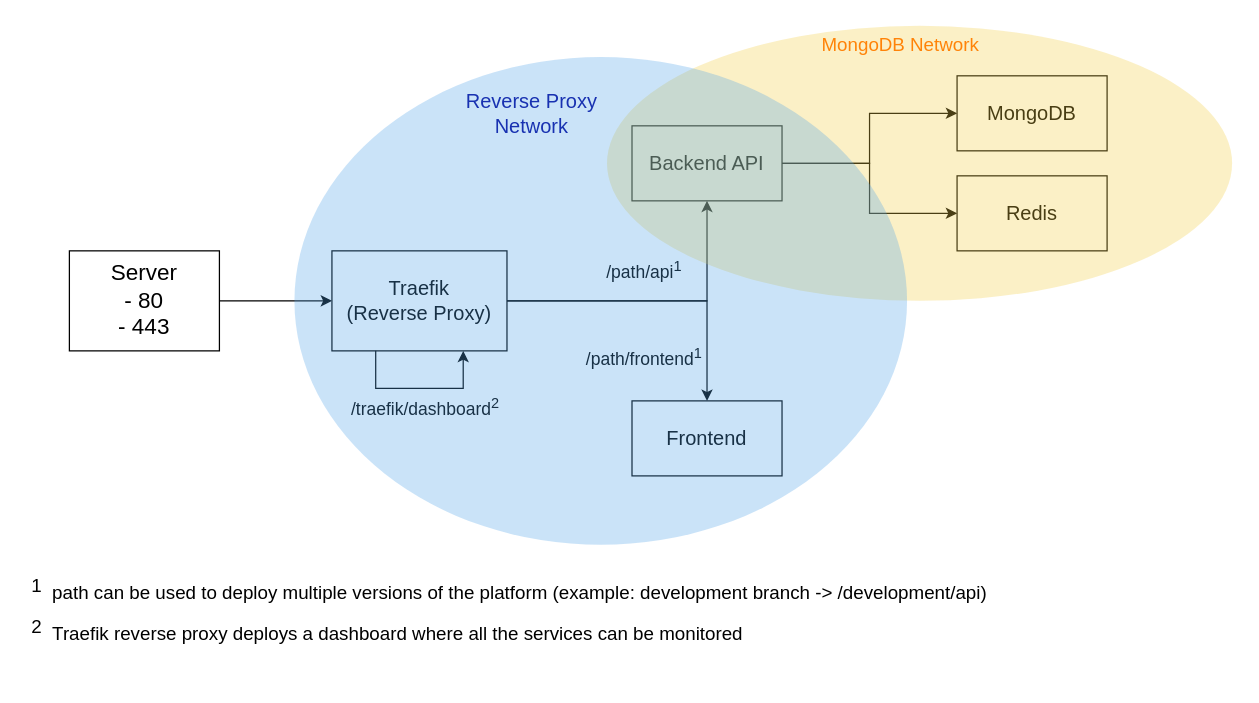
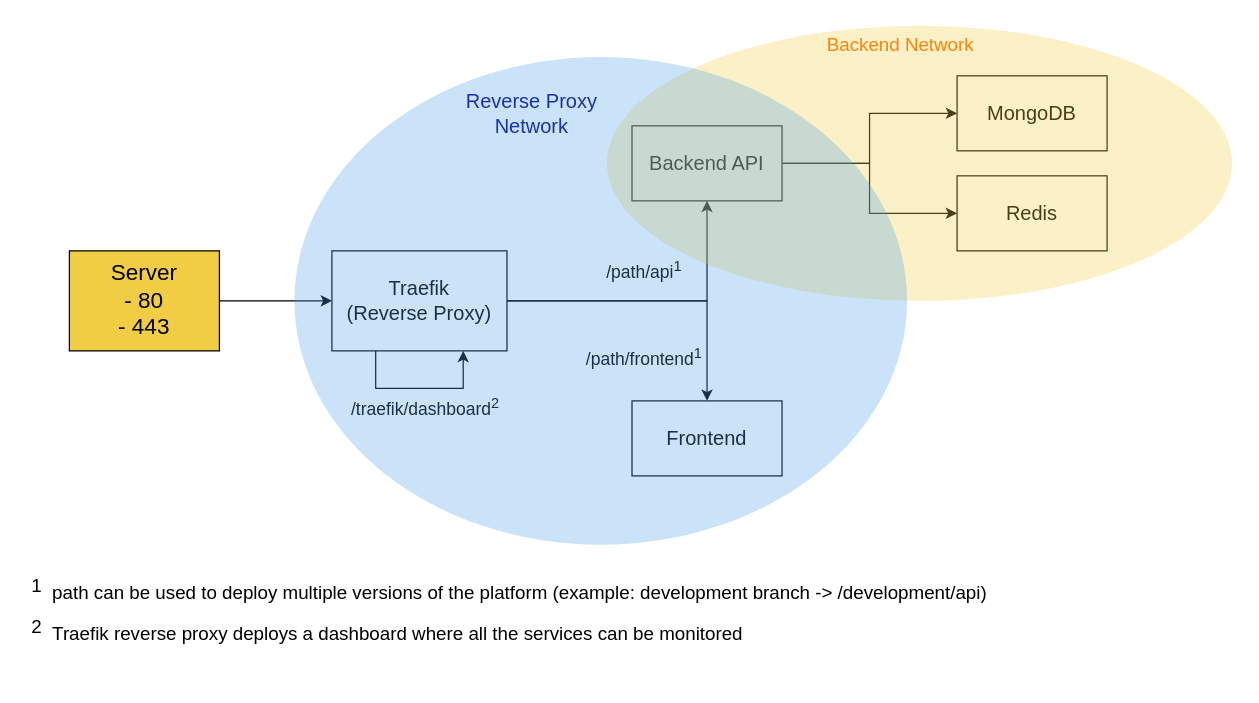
(901, 44) -> (901, 44)
(144, 301) -> (144, 301)
